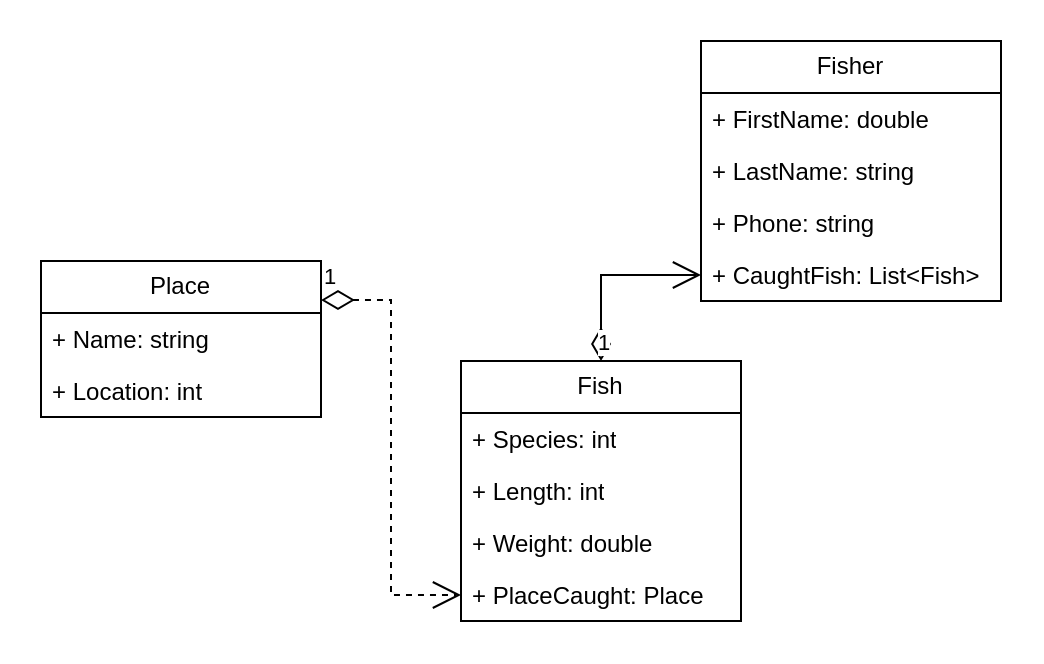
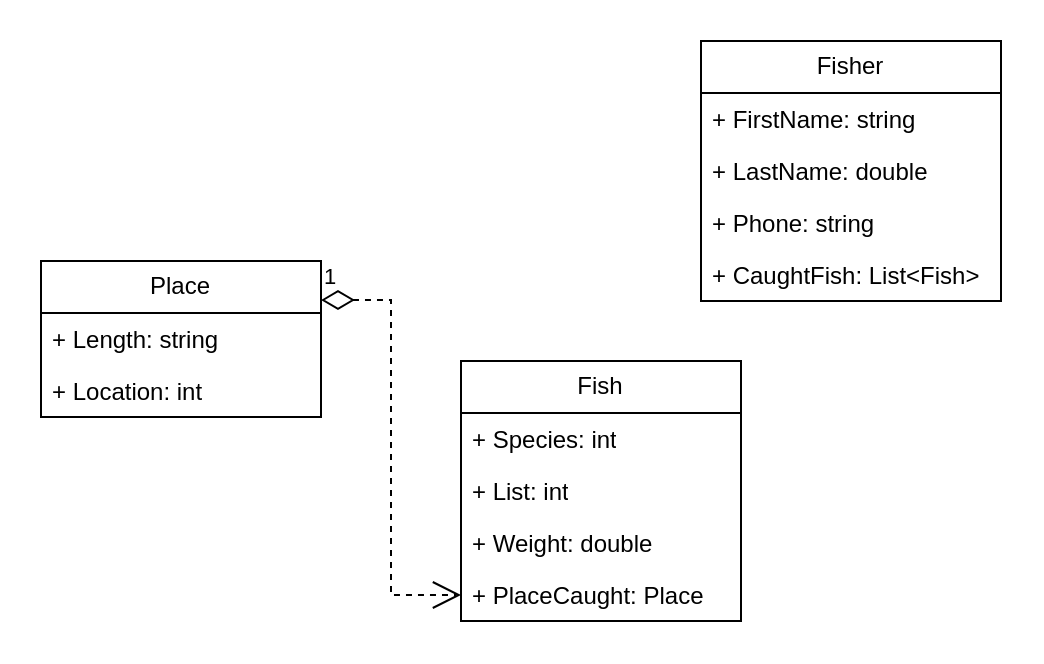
(825, 121) -> (825, 121)
(821, 173) -> (821, 173)
(621, 275) -> none
(135, 341) -> (148, 341)
(548, 493) -> (531, 493)
